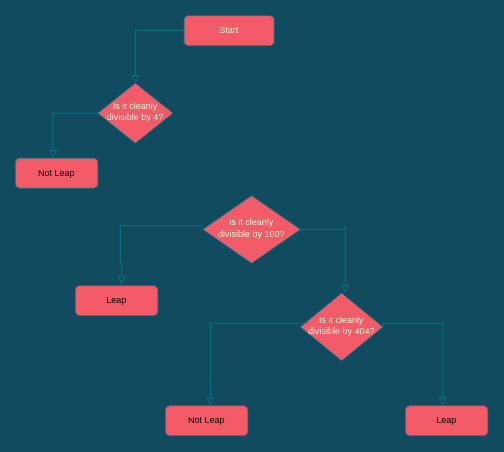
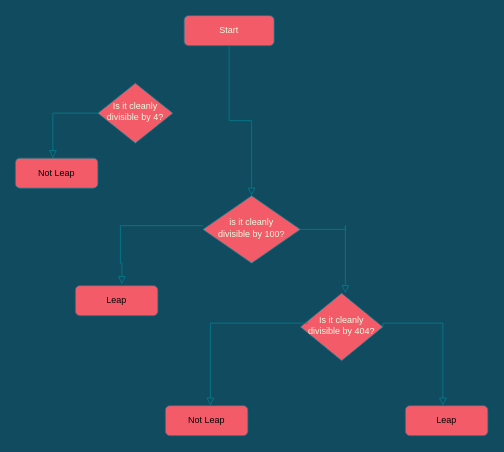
(137, 30) -> (236, 120)
